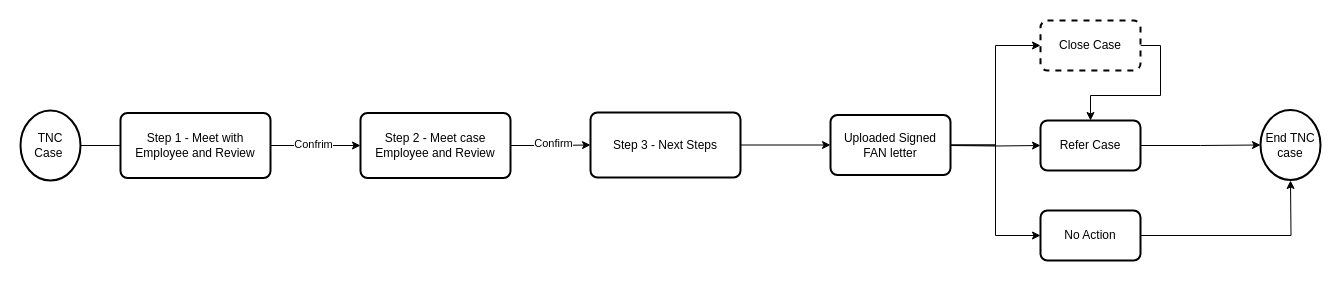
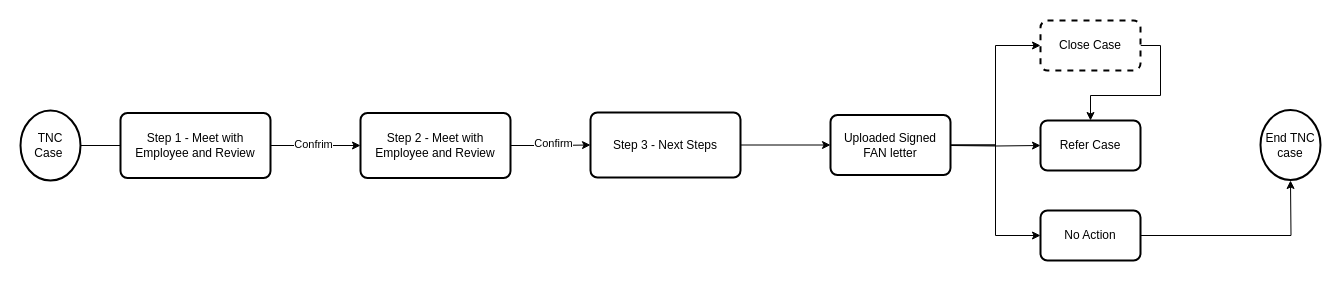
(436, 146) -> (436, 146)
(1197, 146) -> none
